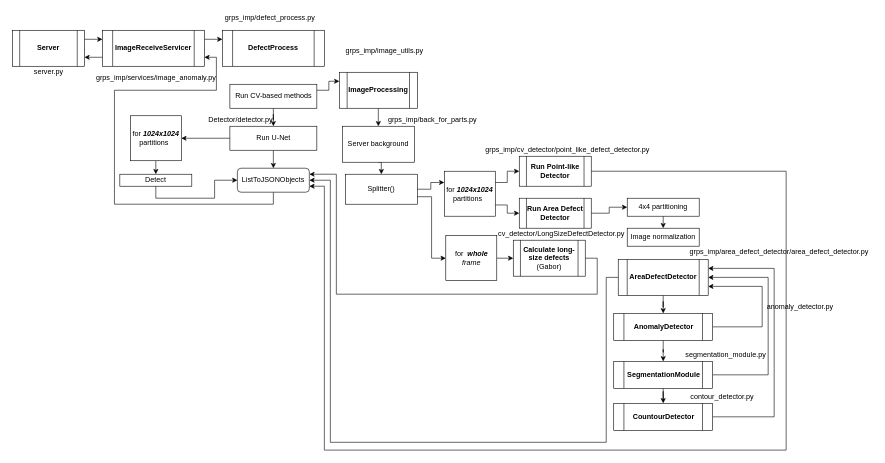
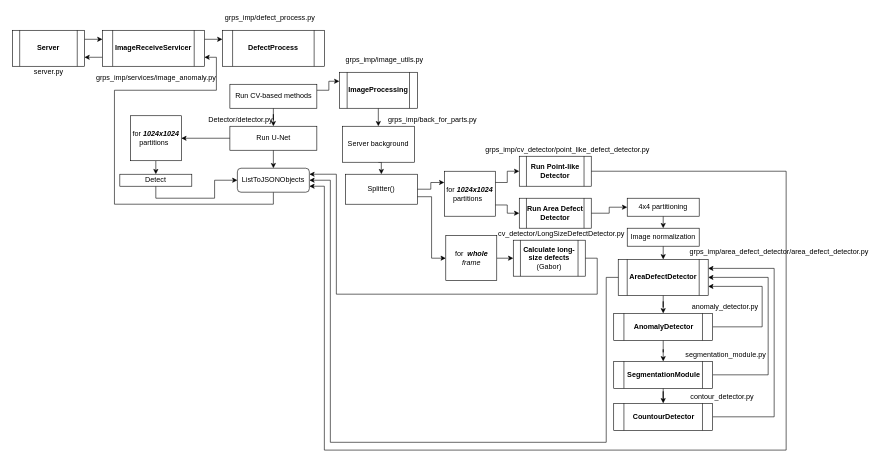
(384, 51) -> (384, 60)
none -> (663, 254)
(800, 308) -> (725, 308)
